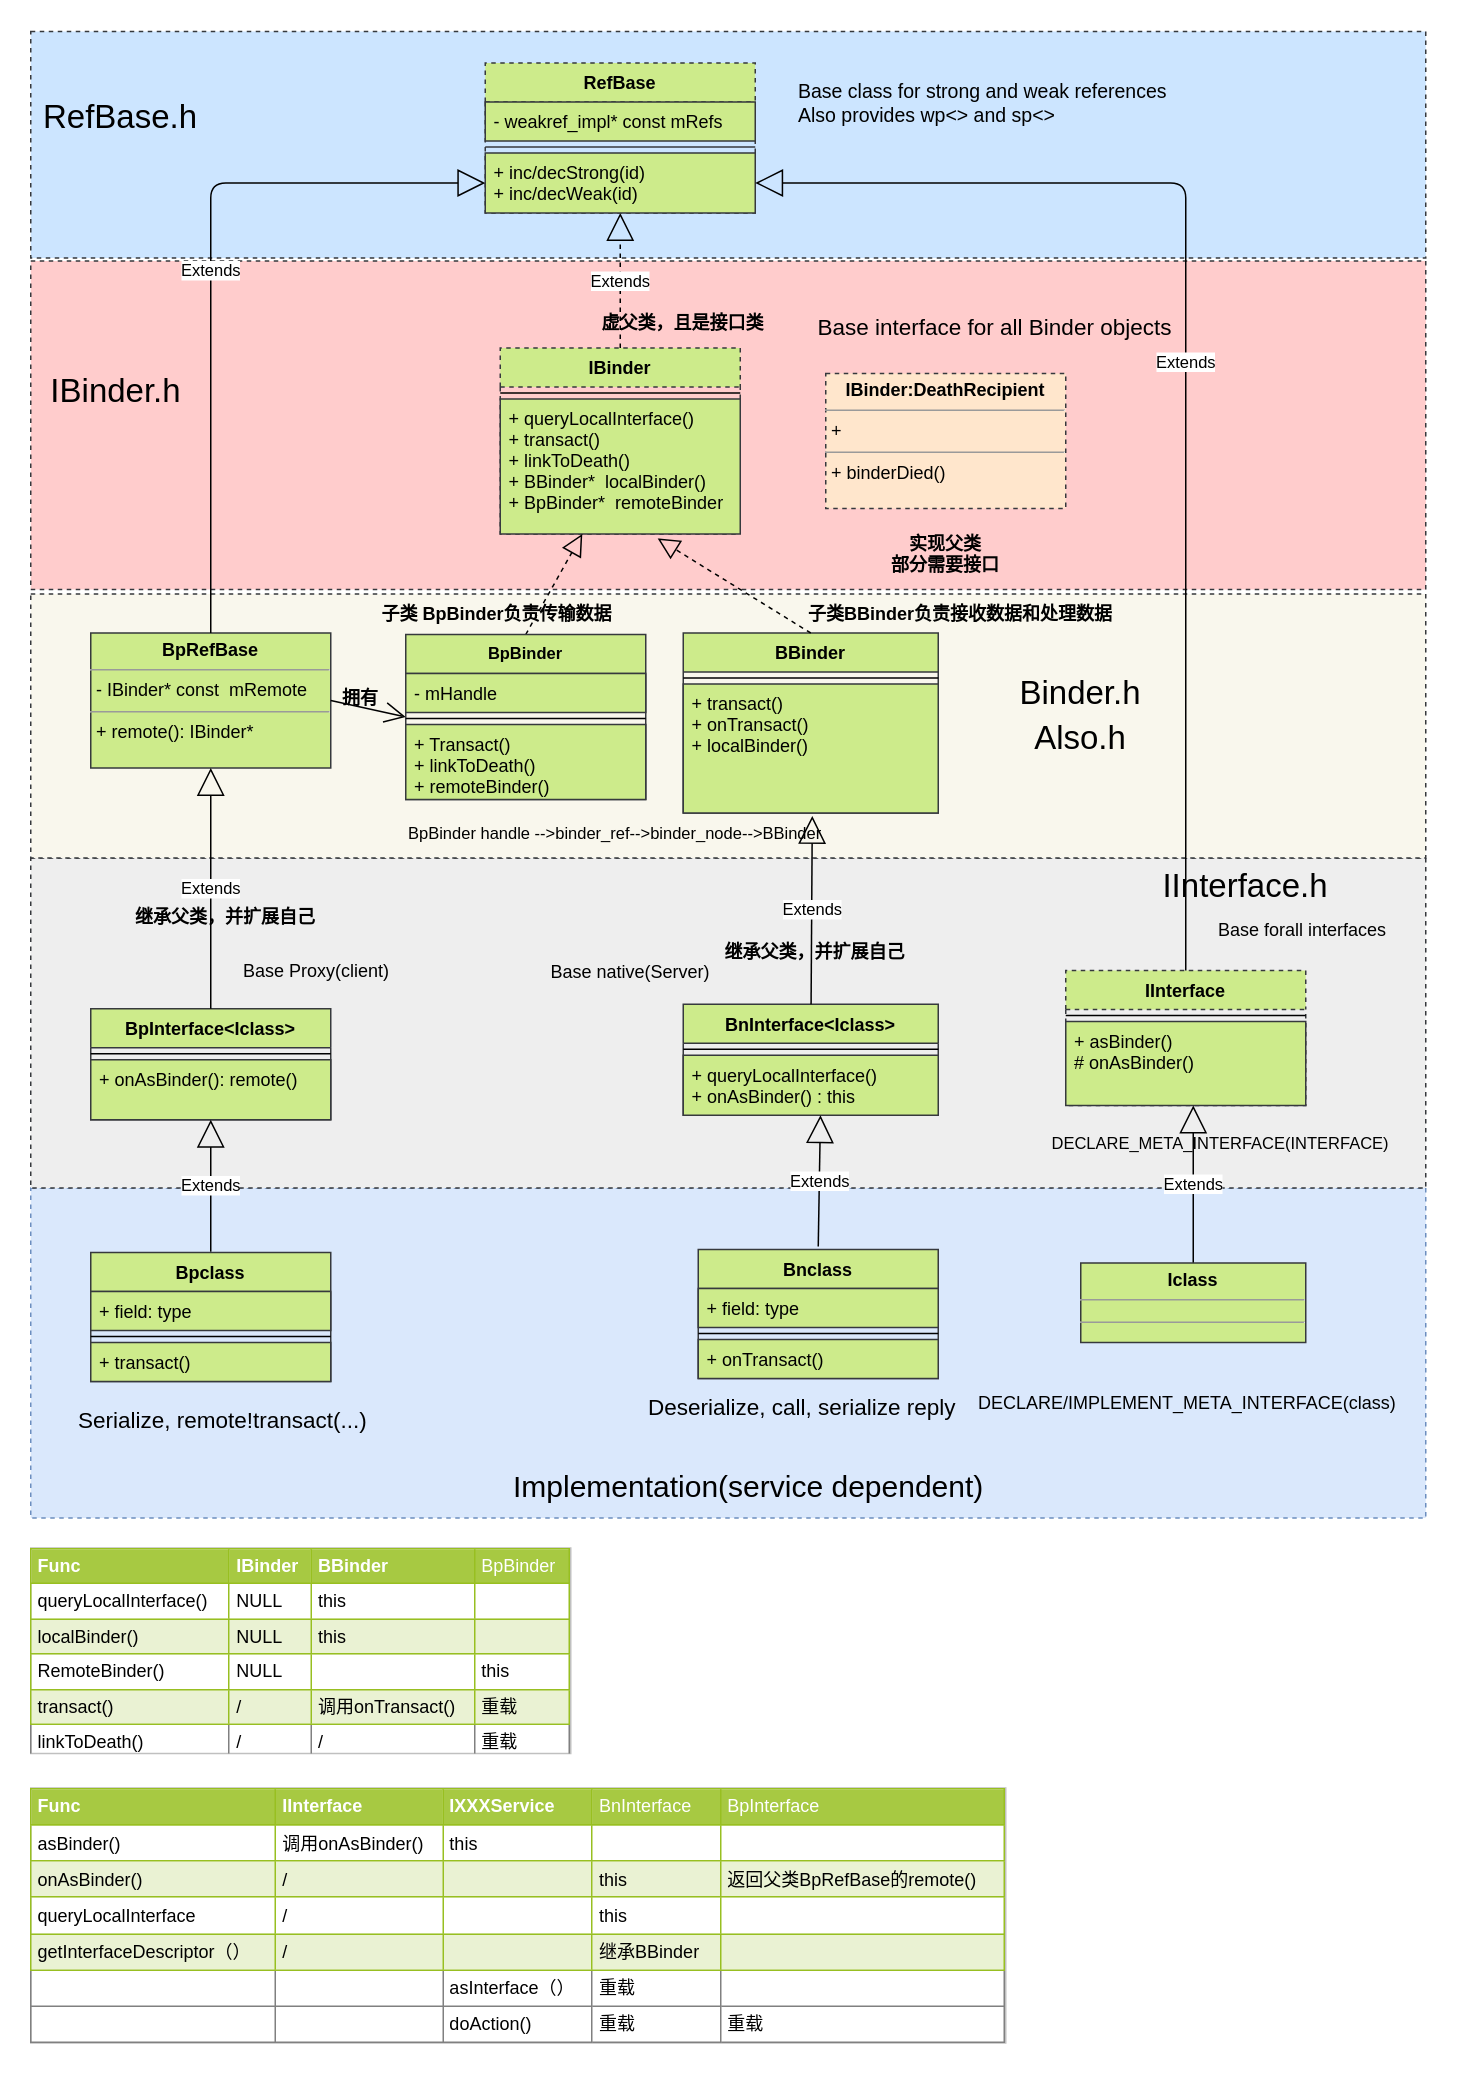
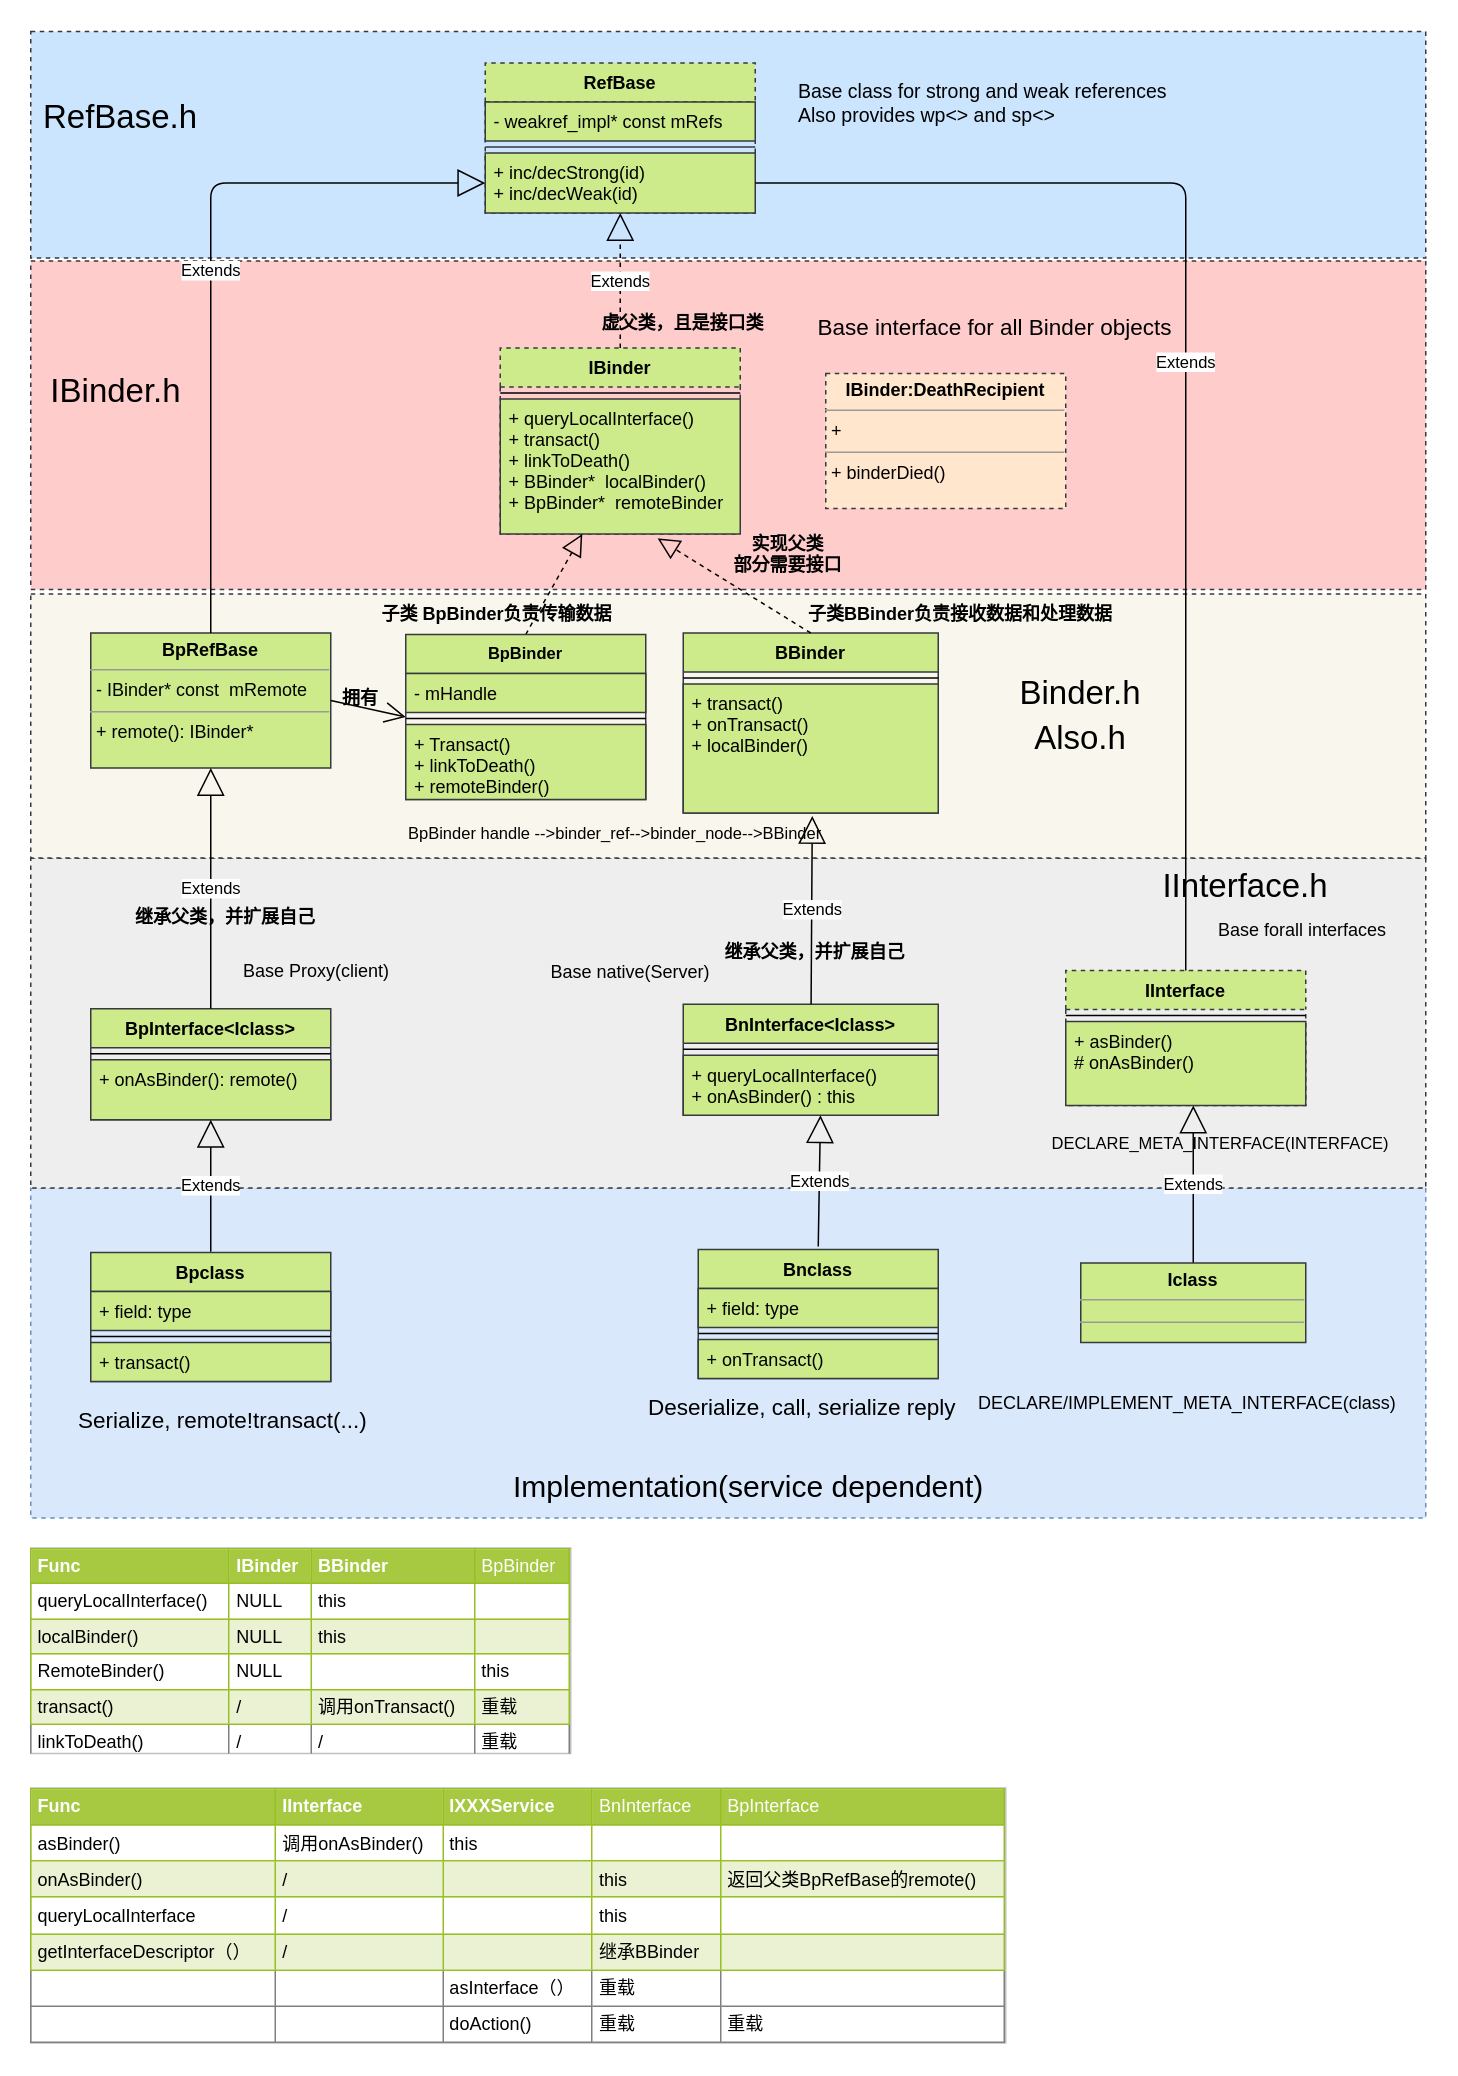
(783, 183) -> (771, 183)
(946, 554) -> (788, 554)
